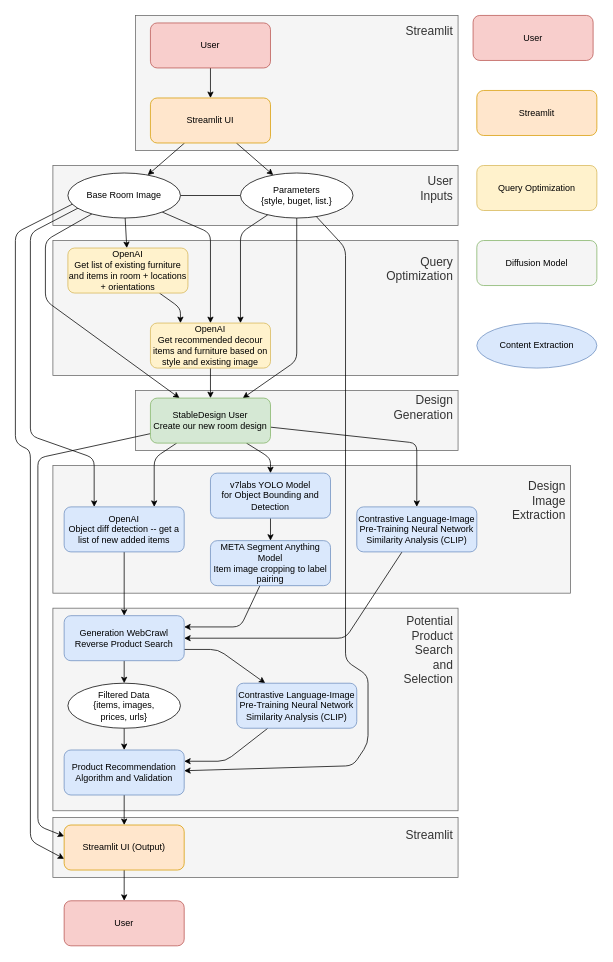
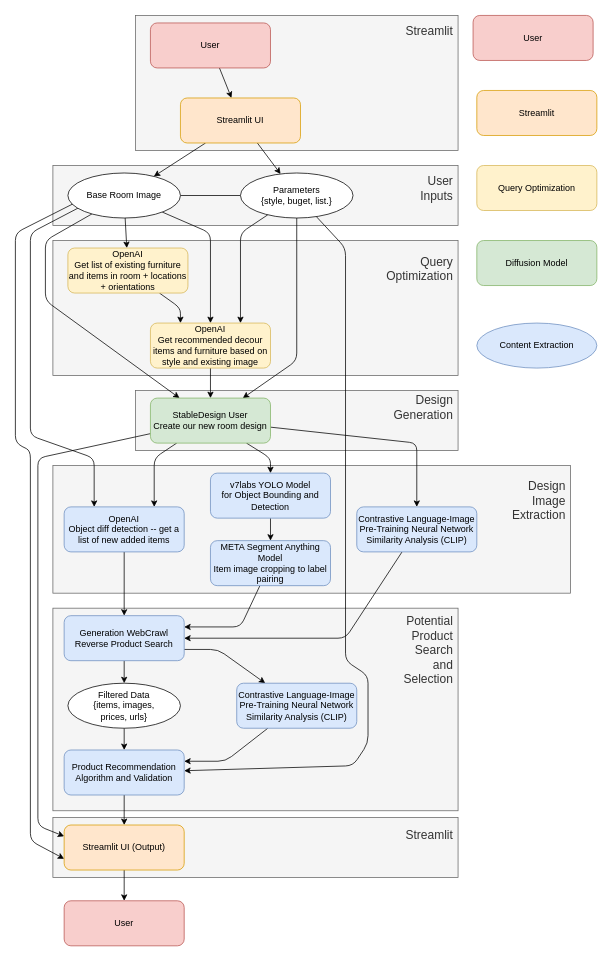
(210, 120) -> (240, 120)
(537, 263) -> (537, 263)
